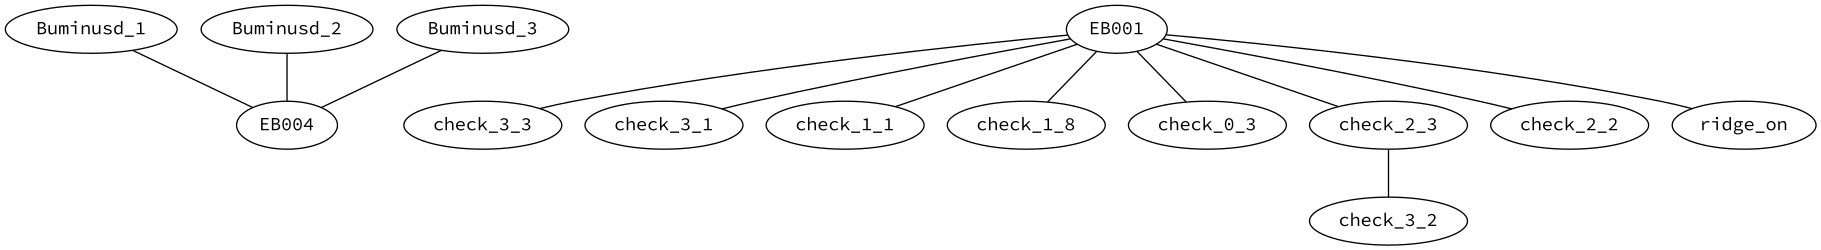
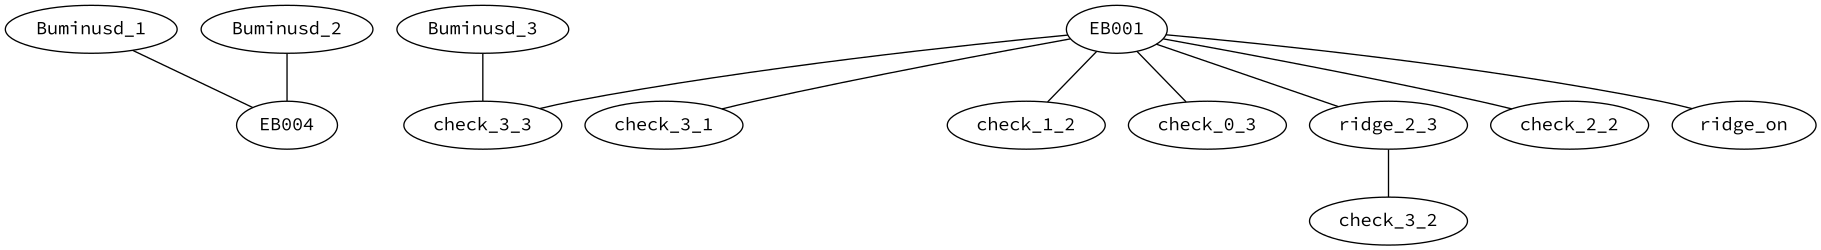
(381, 79) -> (483, 77)
(845, 125) -> none
(1026, 125) -> (1026, 125)
(1389, 125) -> (1389, 125)
